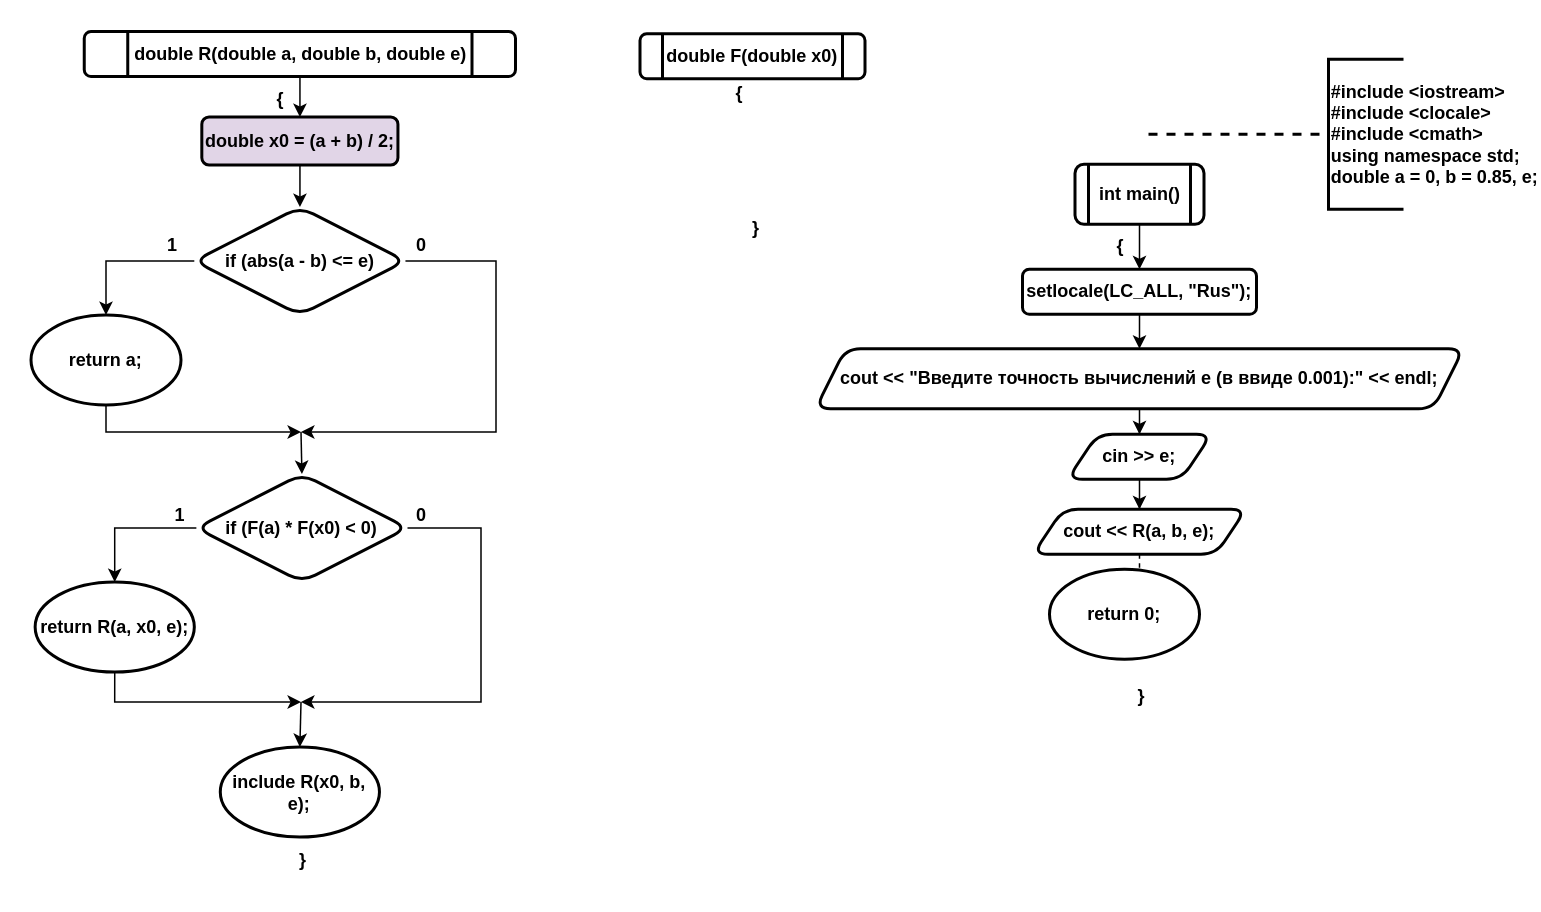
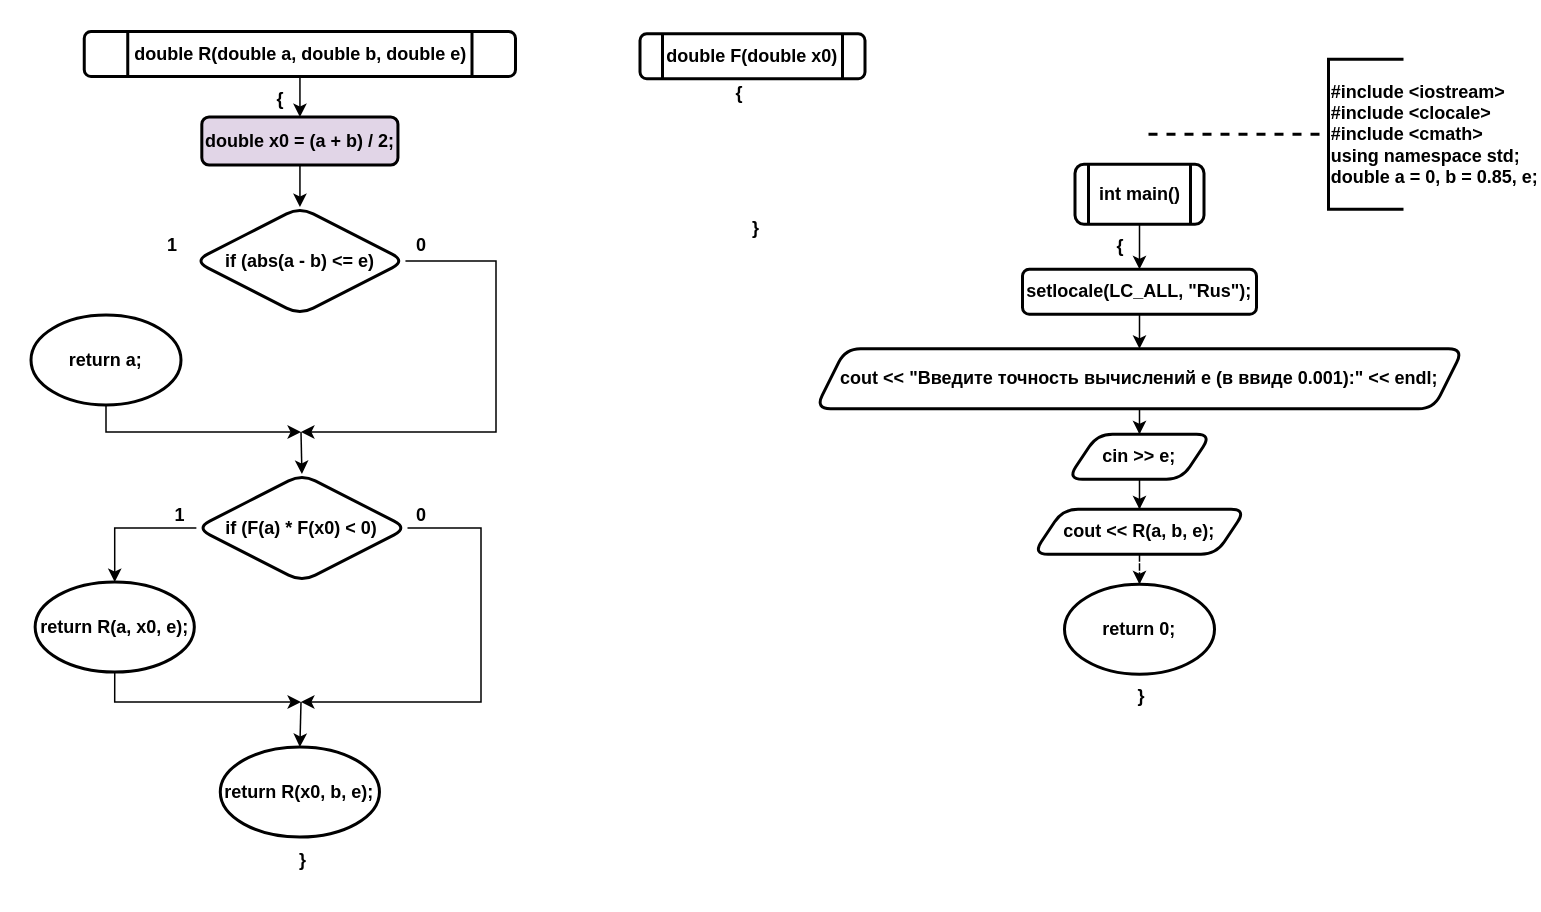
(128, 261) -> none
(1124, 614) -> (1139, 629)
(299, 793) -> (299, 793)
